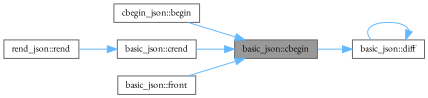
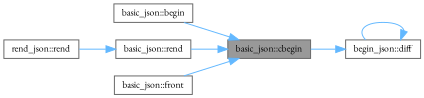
(157, 13) -> (153, 13)
(157, 49) -> (153, 49)
(388, 49) -> (383, 49)
